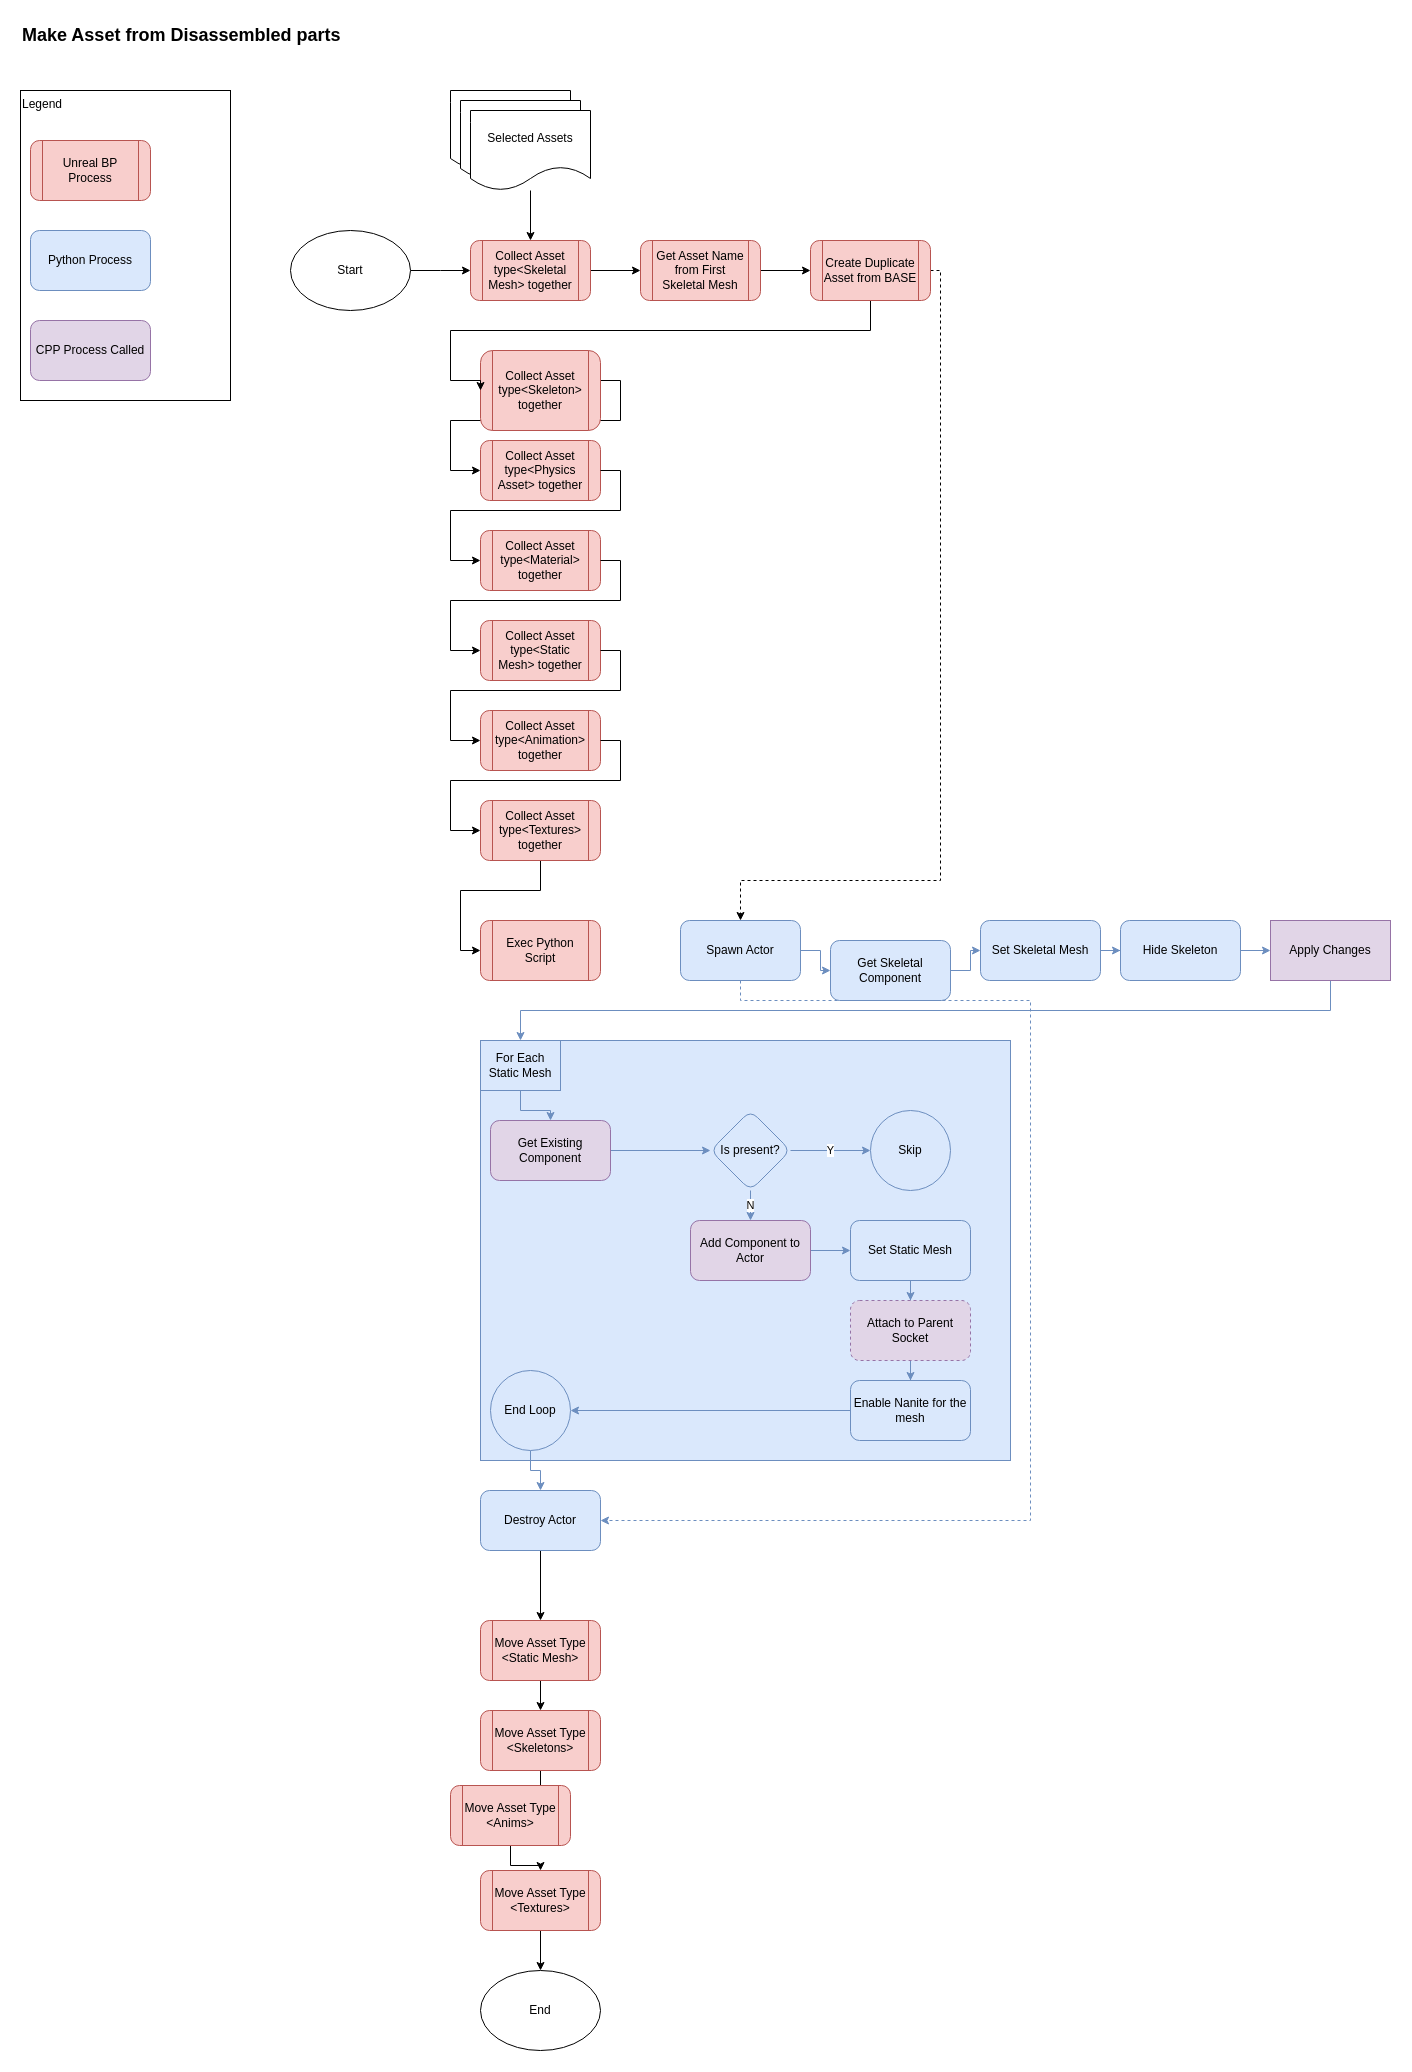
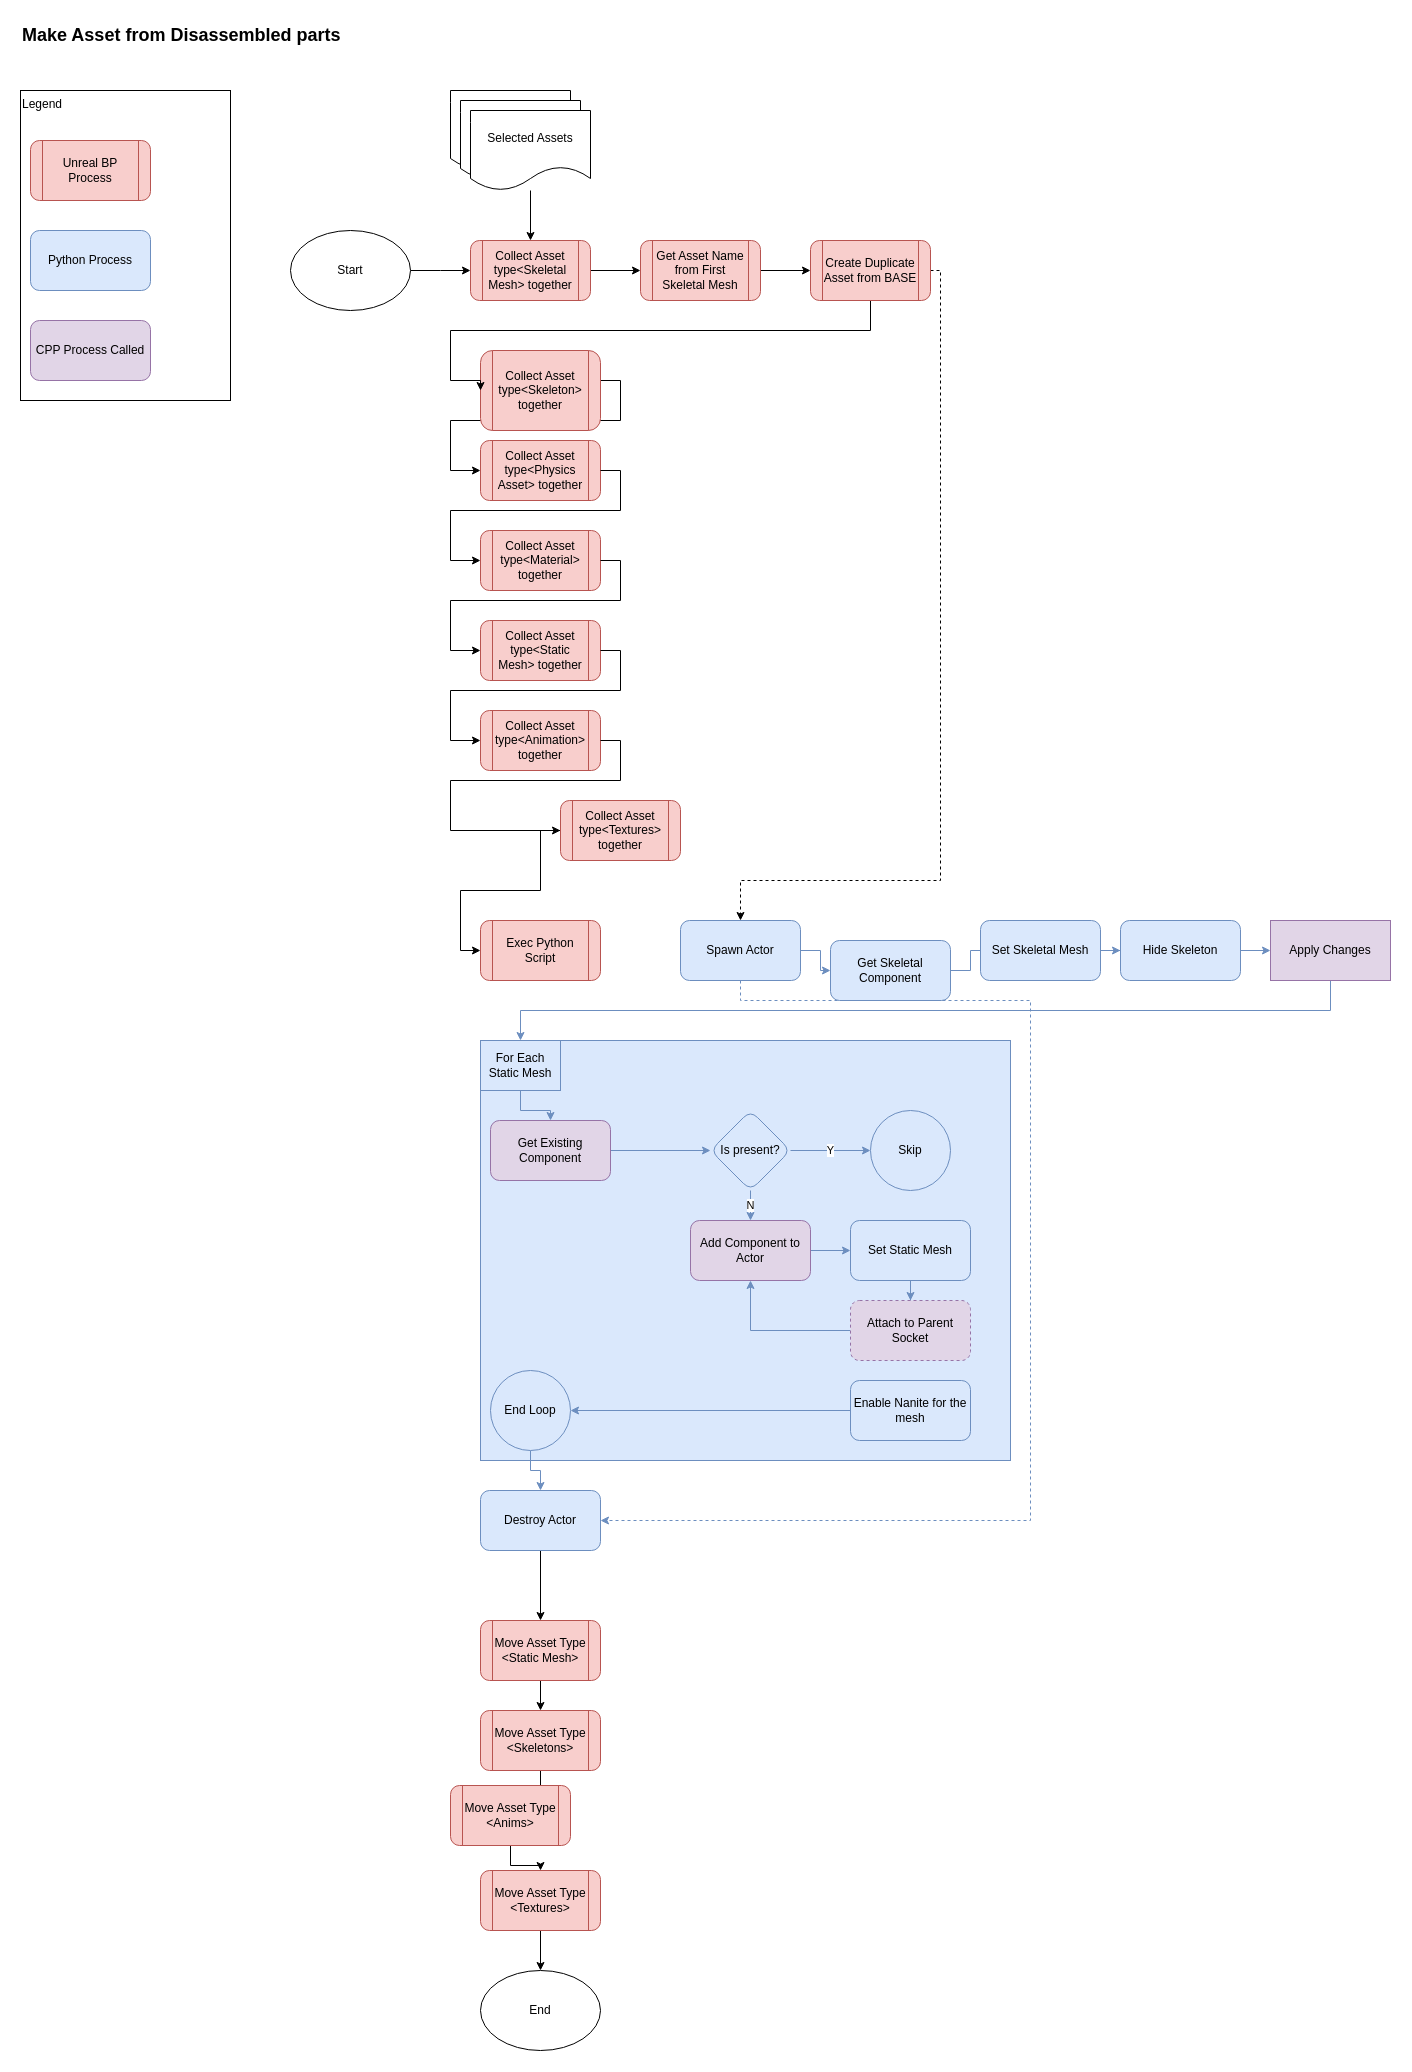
(541, 831) -> (621, 831)
(971, 952) -> (973, 951)
(911, 1375) -> (780, 1331)
